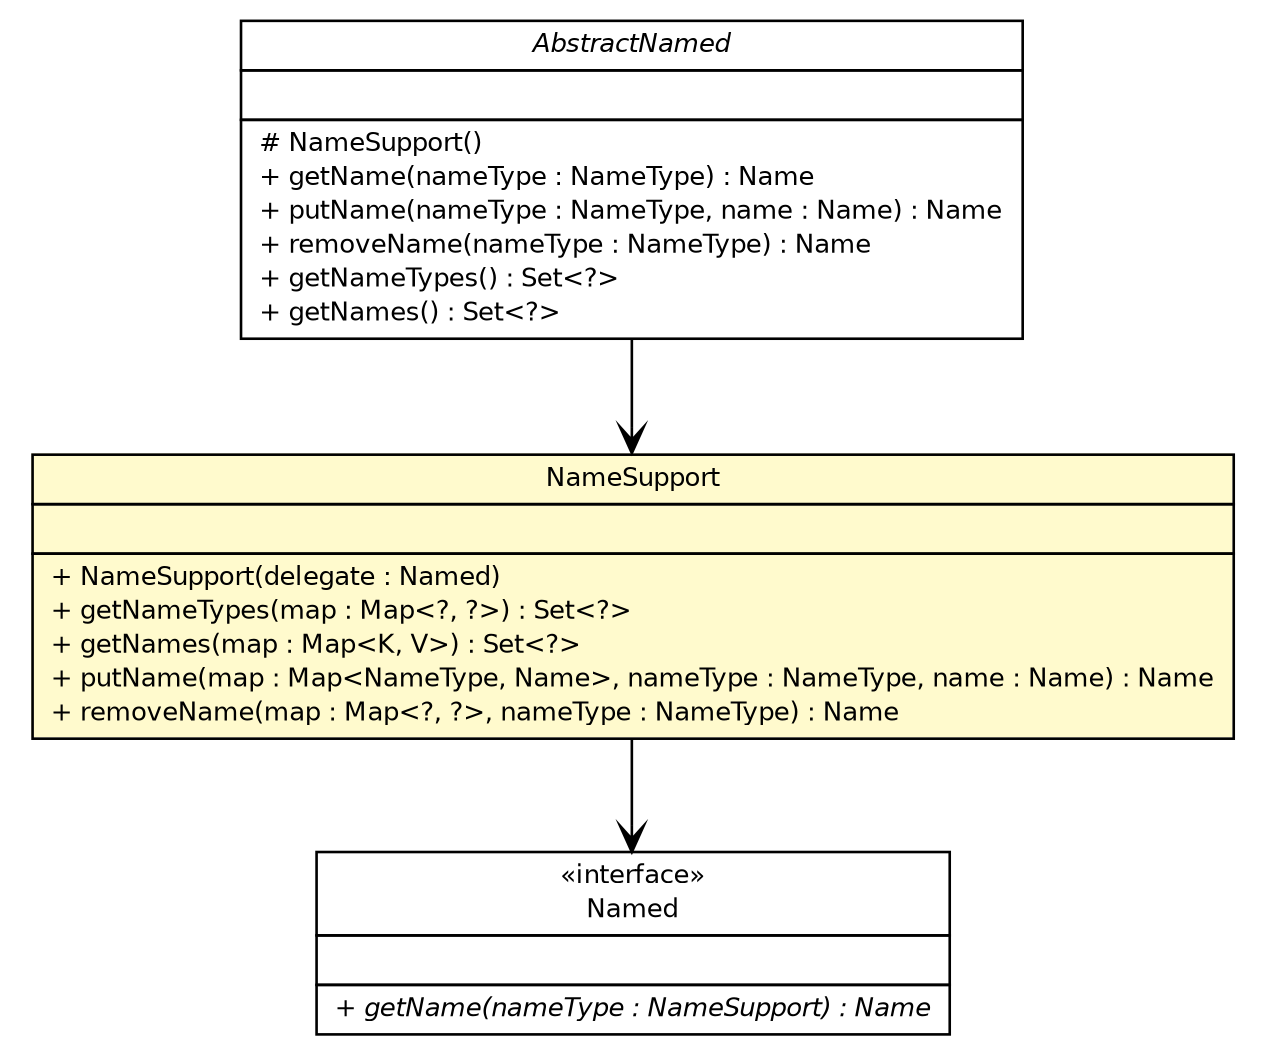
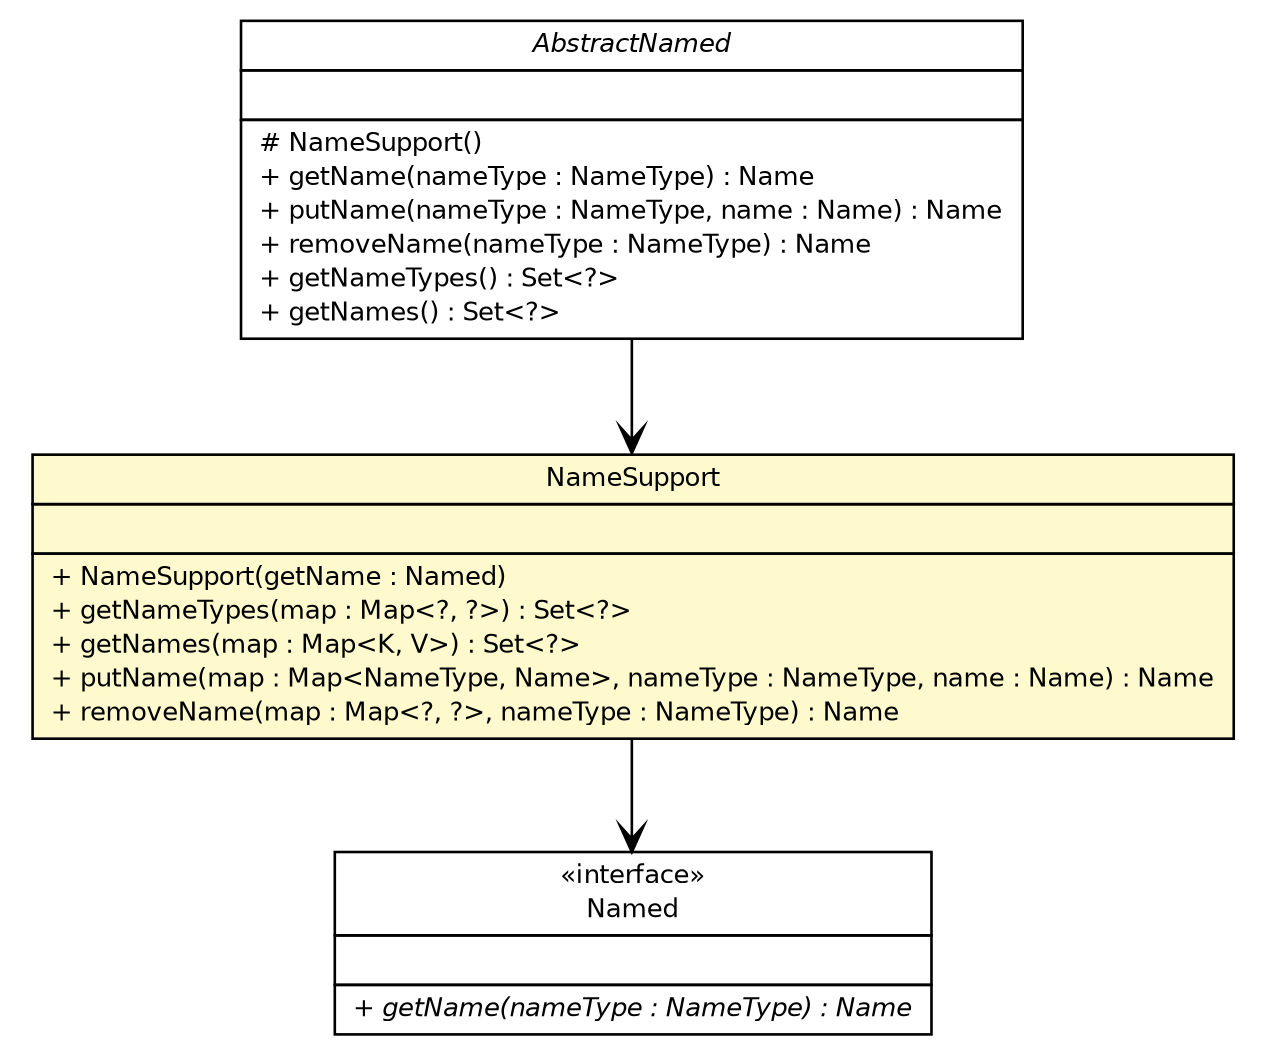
(276, 577) -> (279, 577)
(633, 1008) -> (633, 1008)
